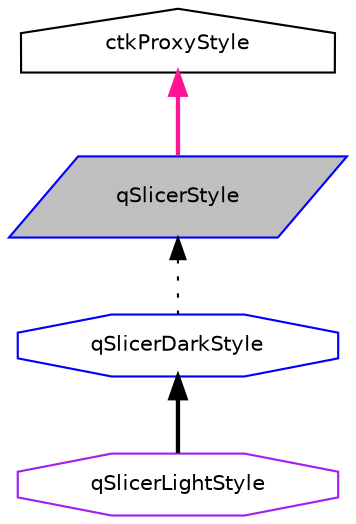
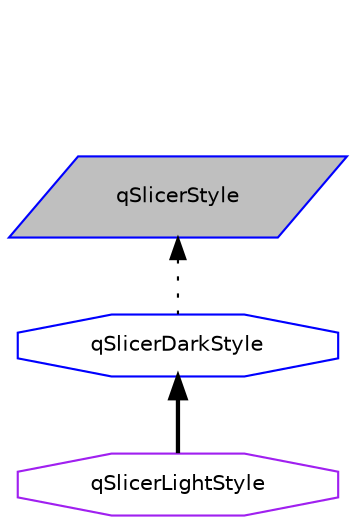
(178, 44) -> none
